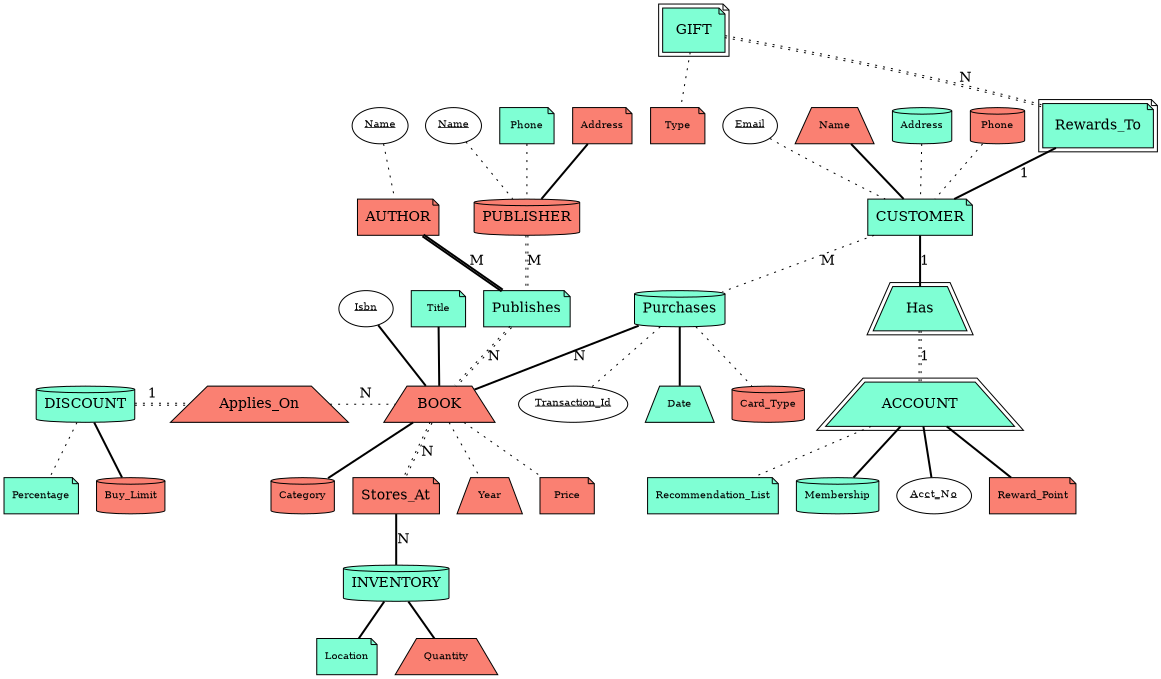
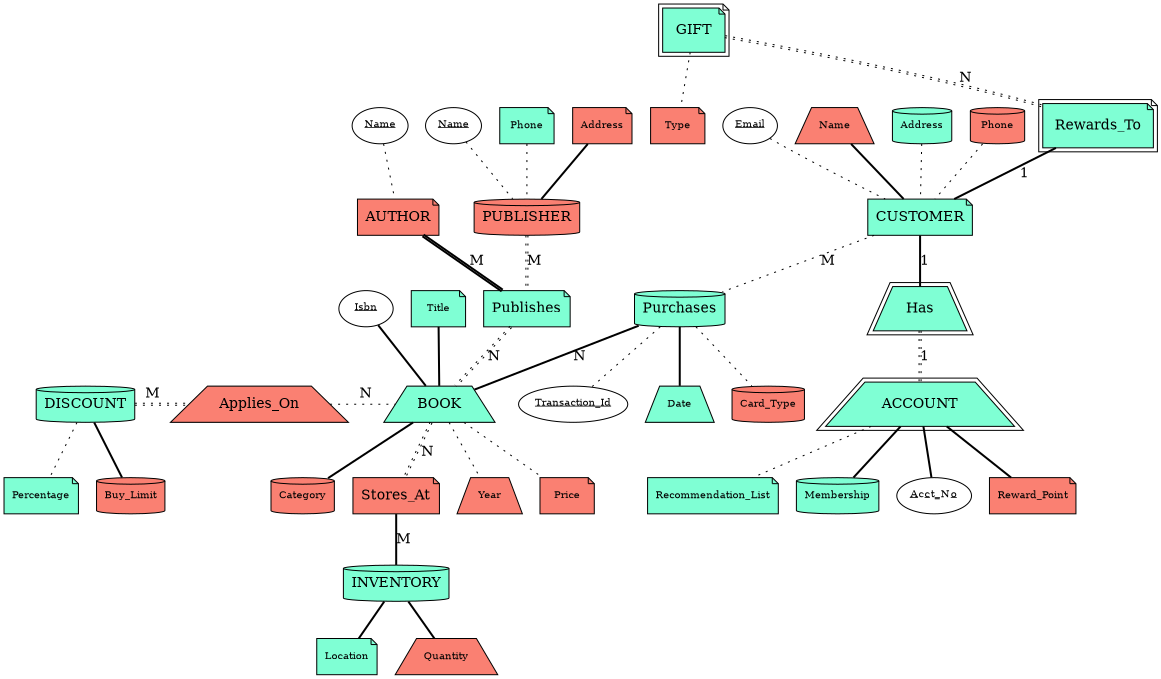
(153, 394) -> (153, 394)
(439, 404) -> (439, 404)
(404, 539) -> (404, 539)
